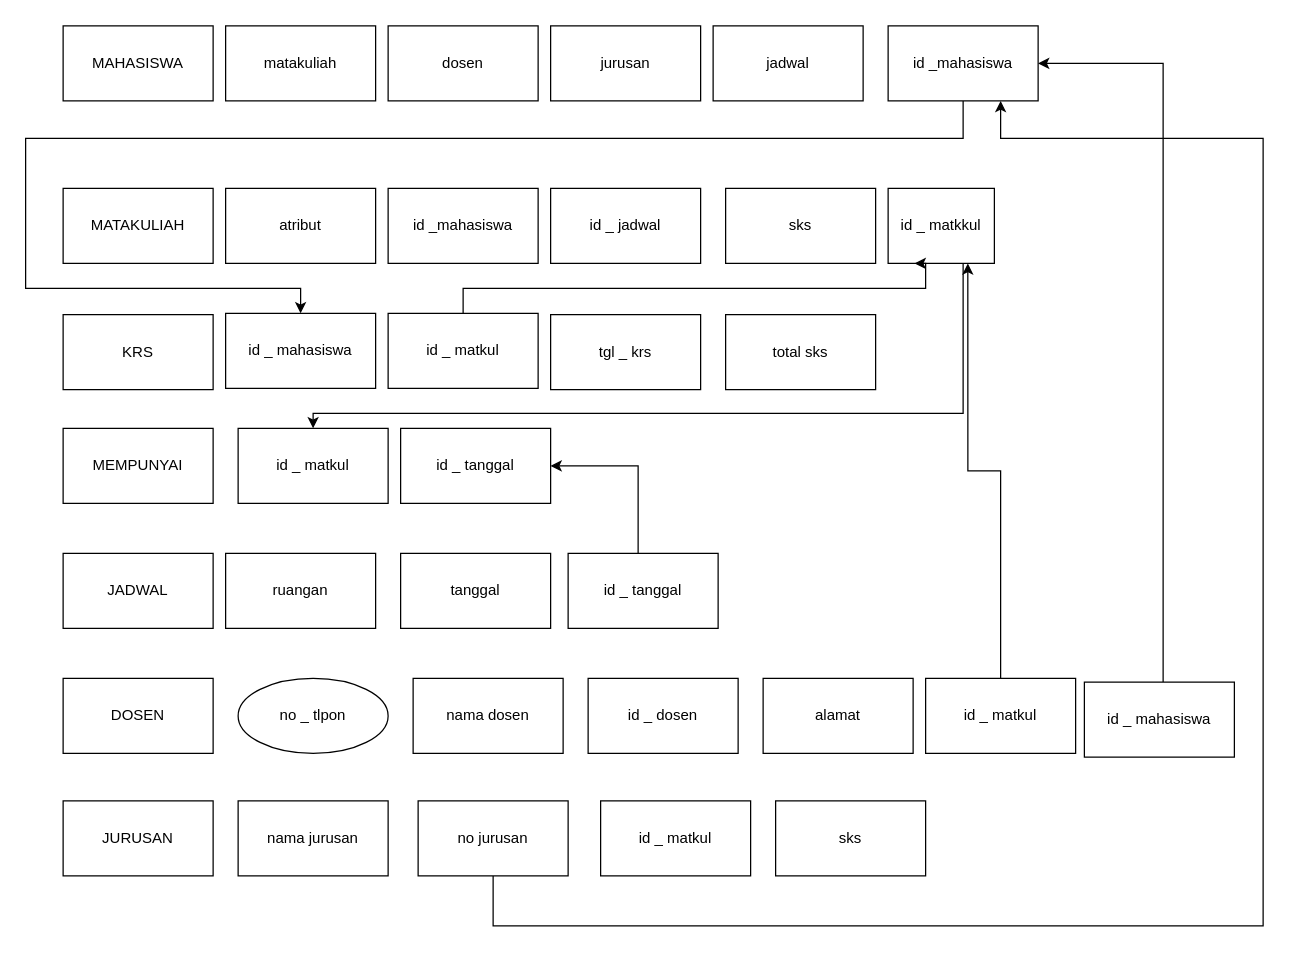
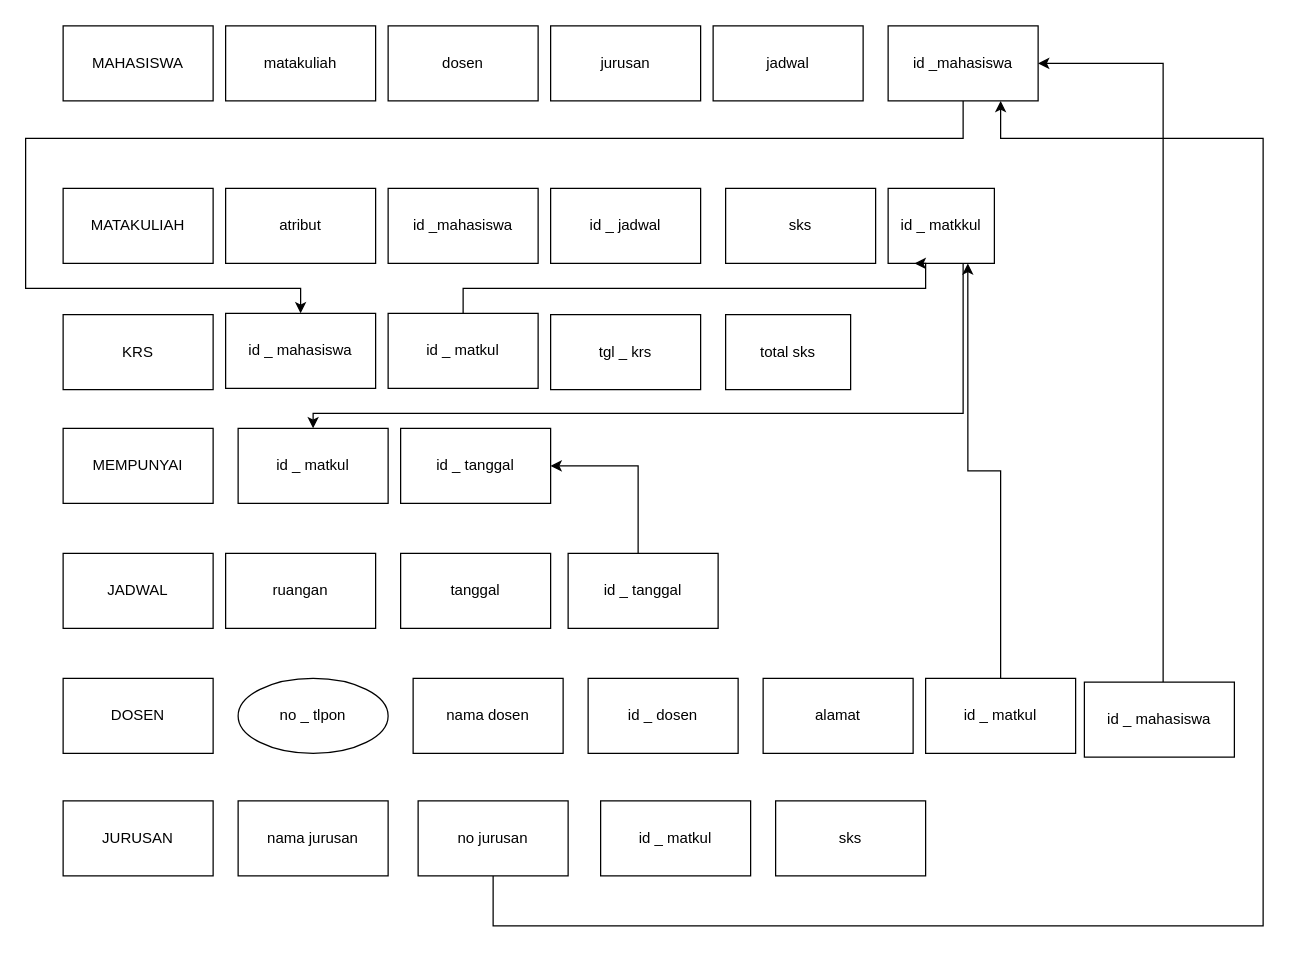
(801, 352) -> (788, 352)
